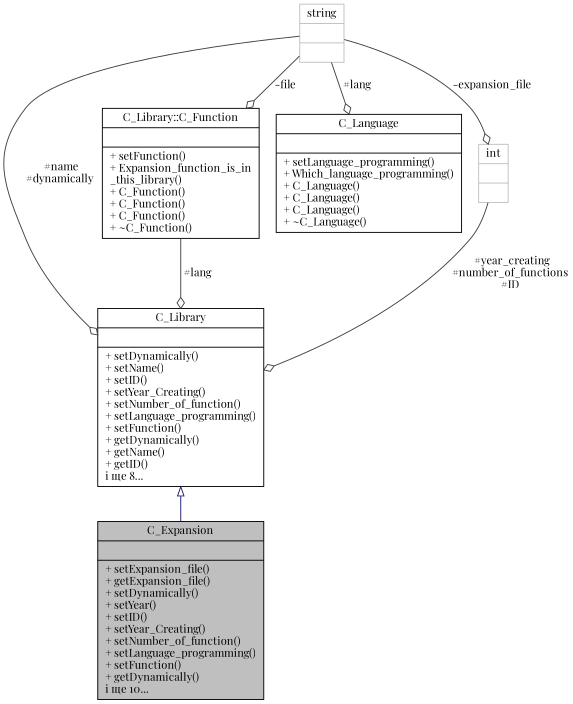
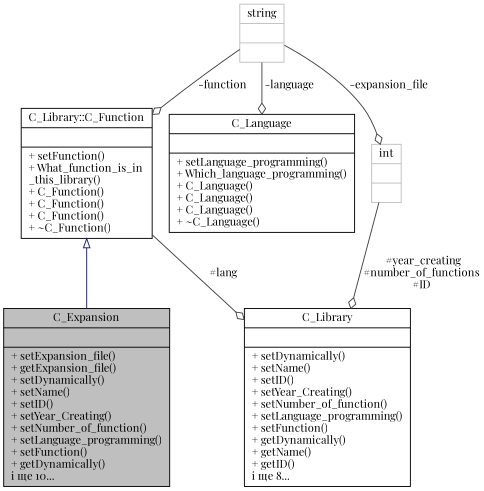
(284, 85) -> (221, 85)
(356, 85) -> (288, 85)
(40, 96) -> none
(181, 168) -> (86, 168)
(181, 509) -> (87, 278)
(131, 605) -> (41, 392)
